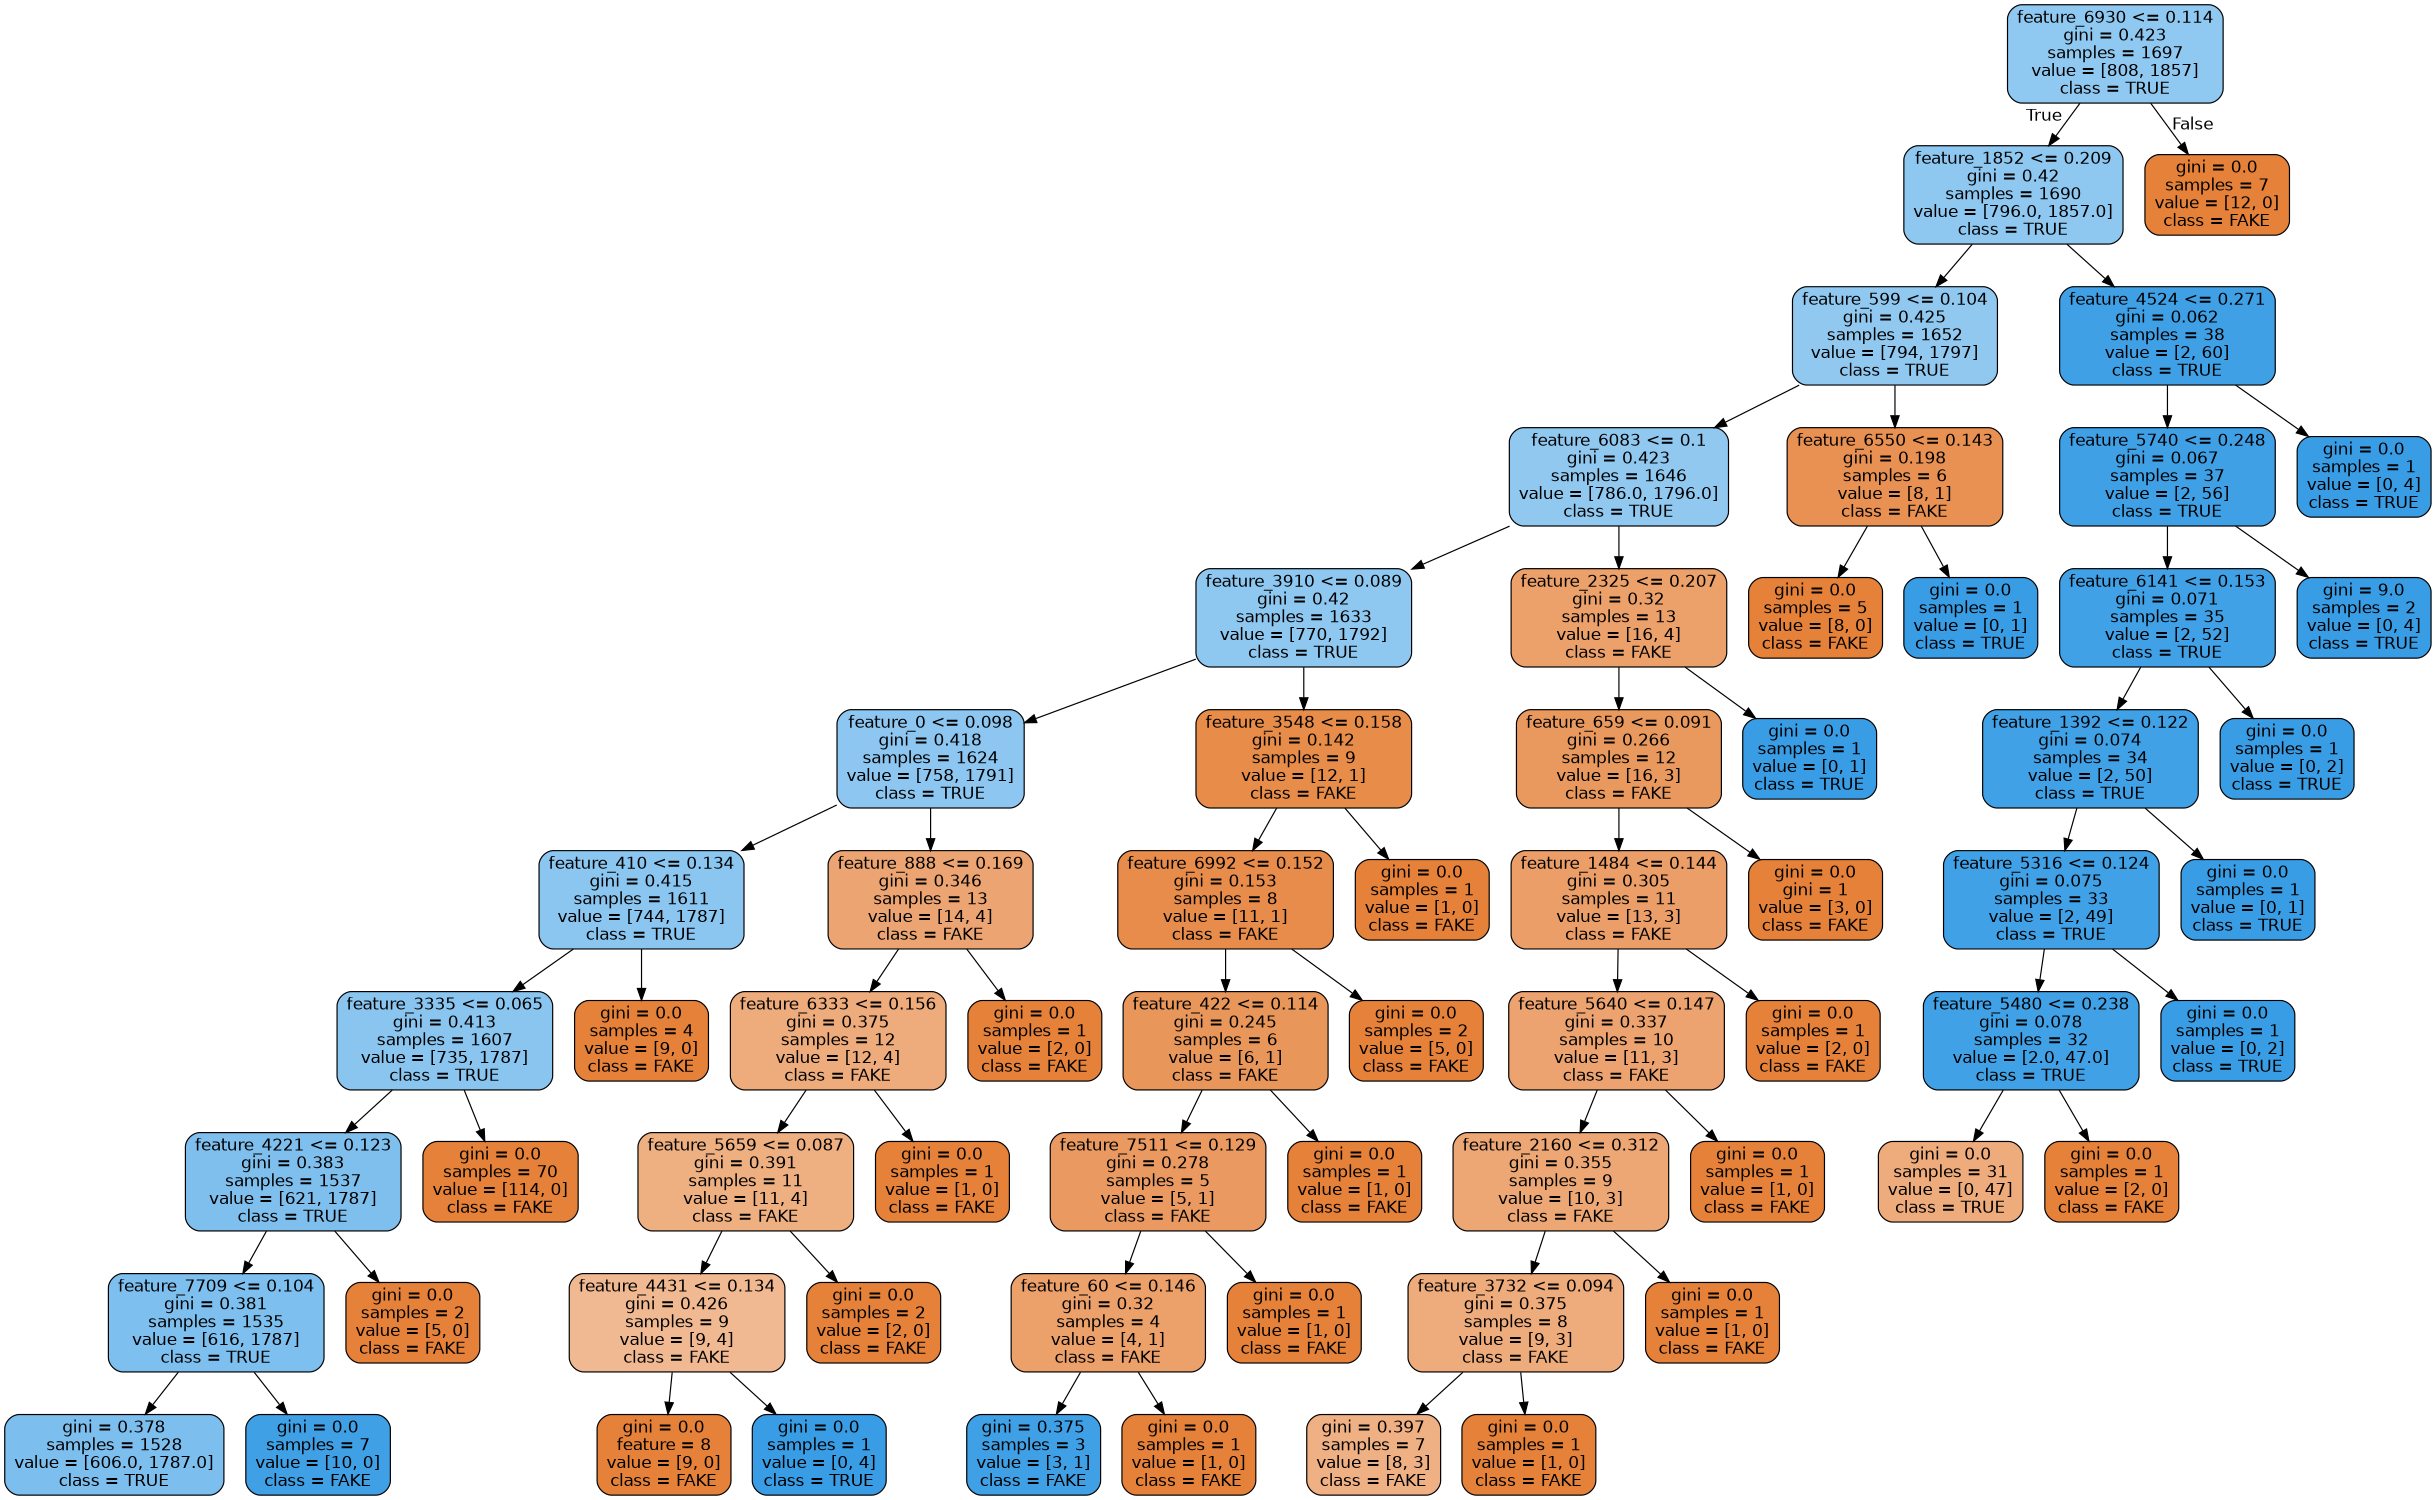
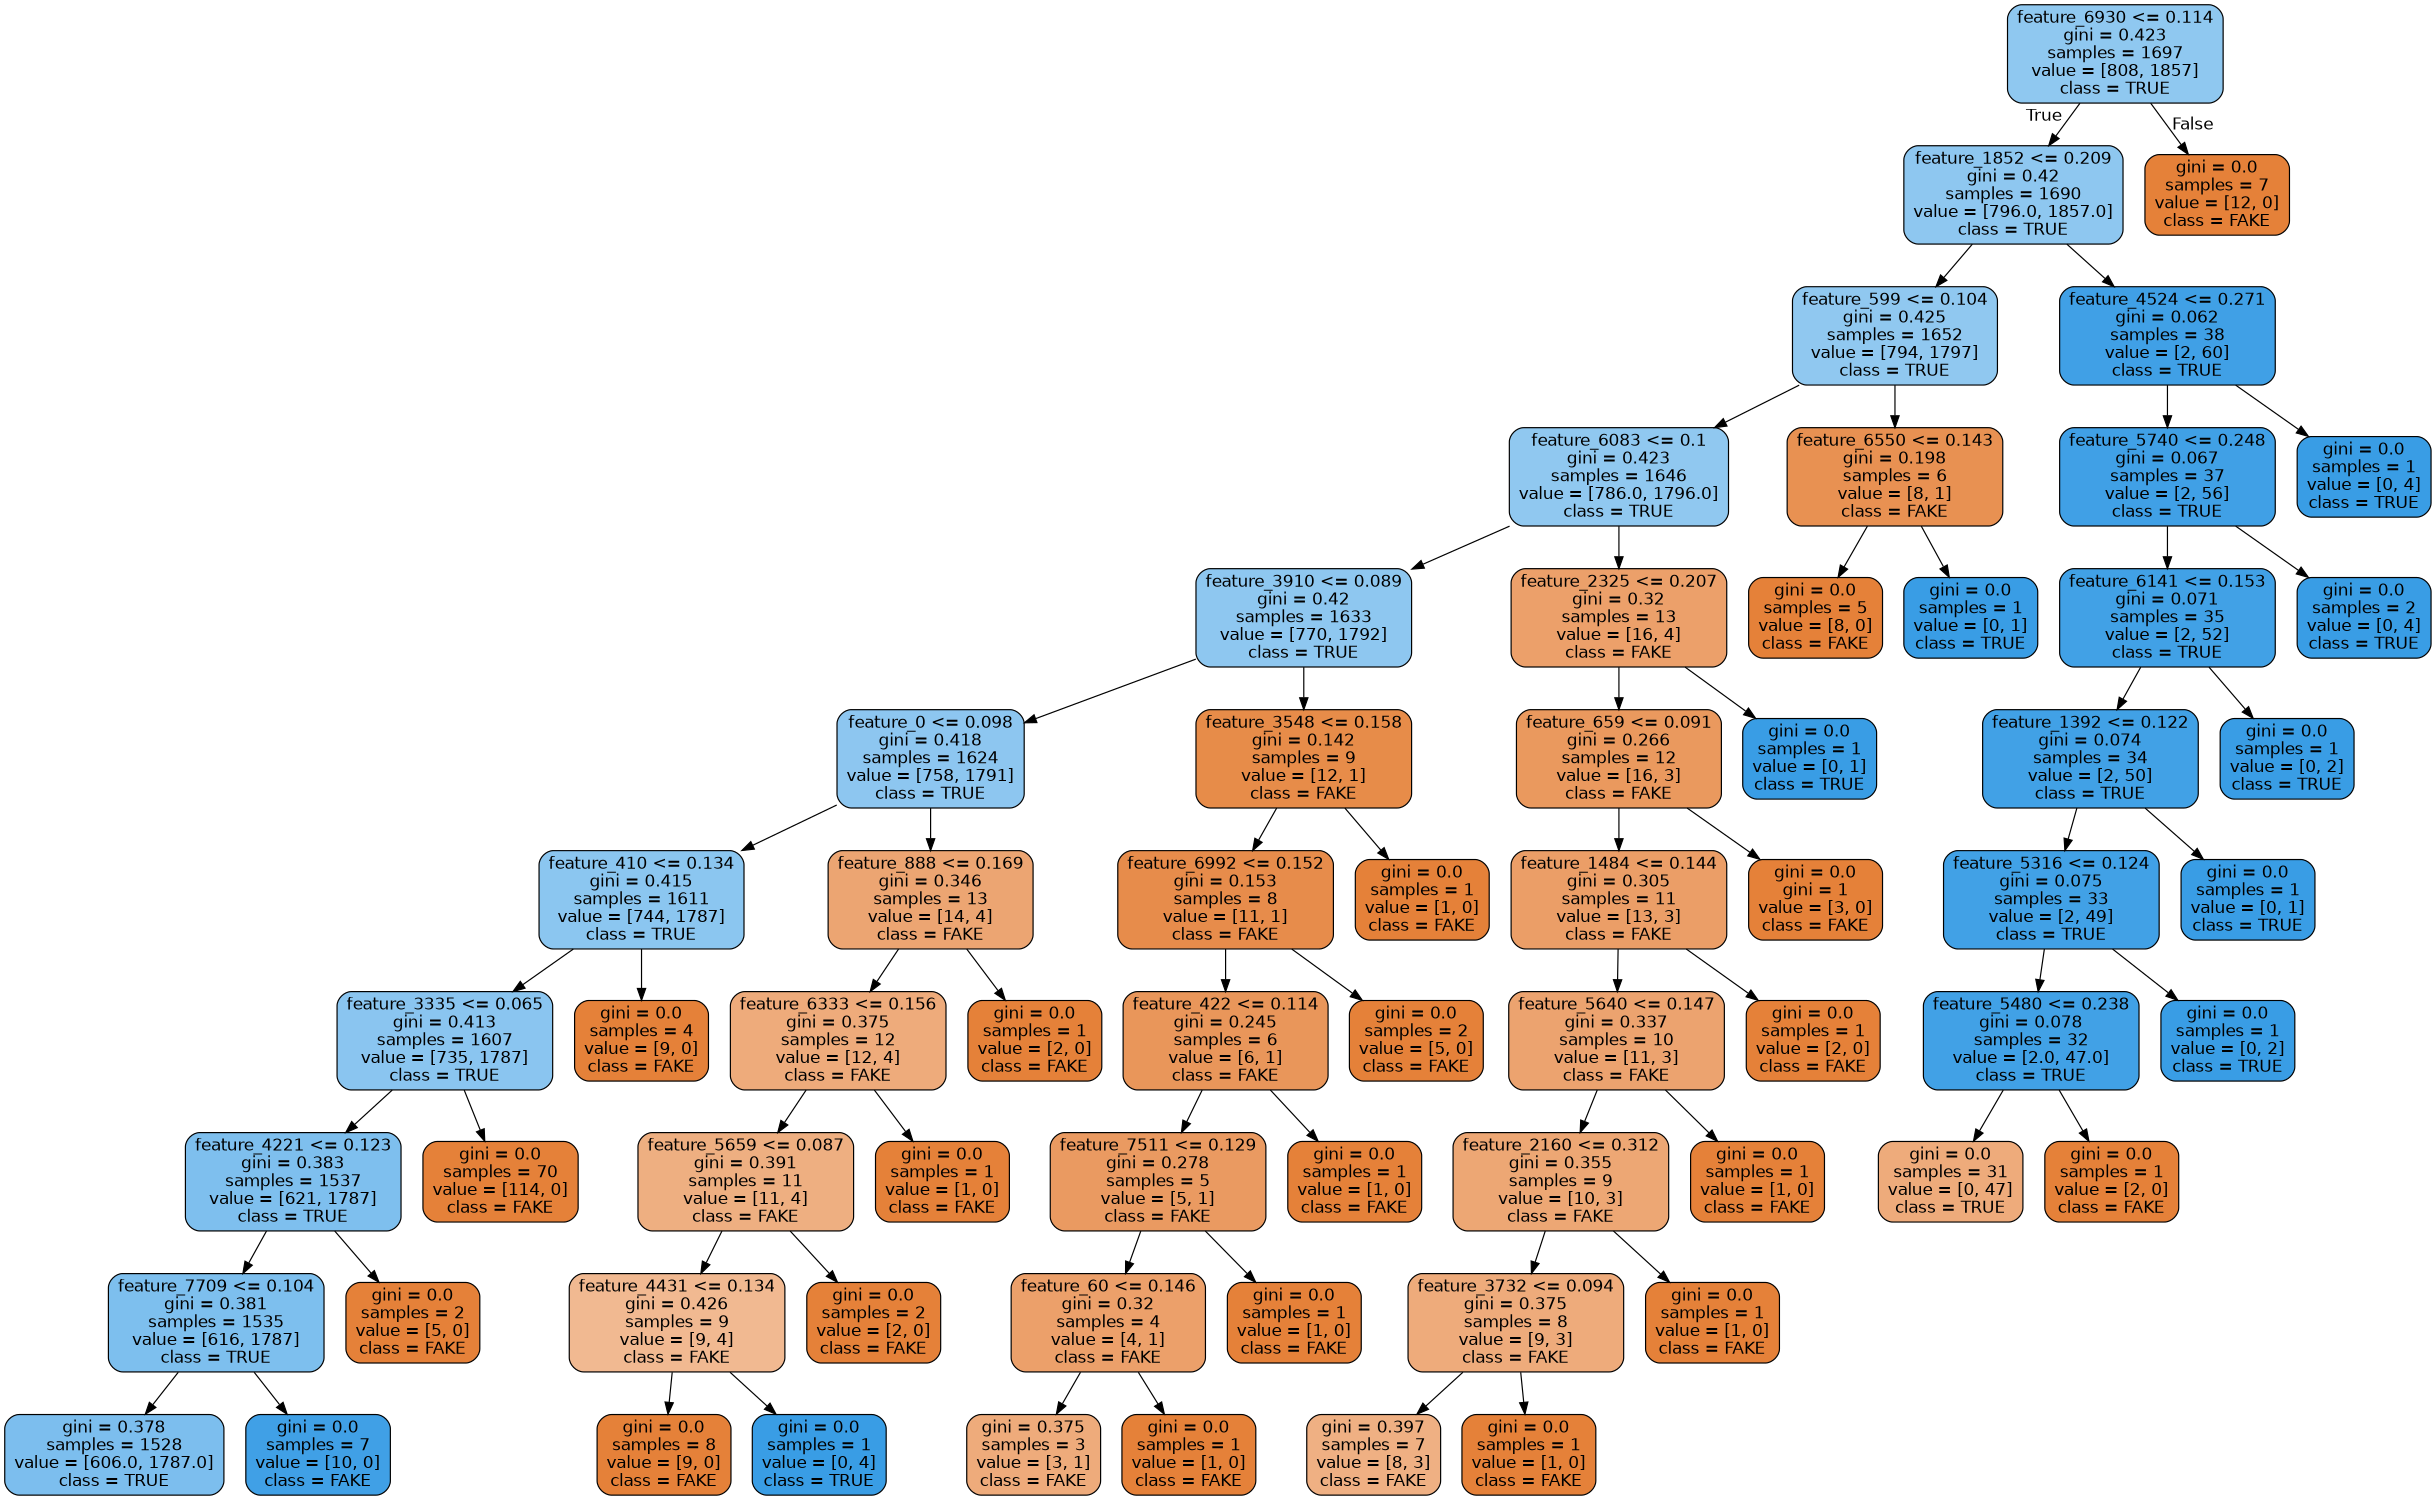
(2364, 618) -> (2364, 618)
(664, 1455) -> (664, 1455)
(1034, 1455) -> (1034, 1455)
